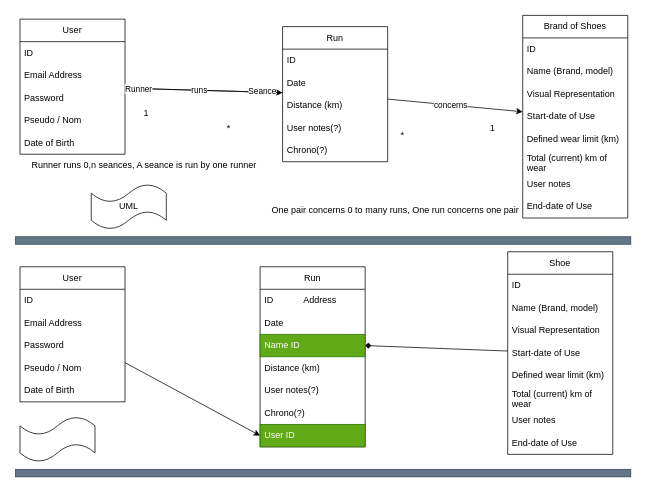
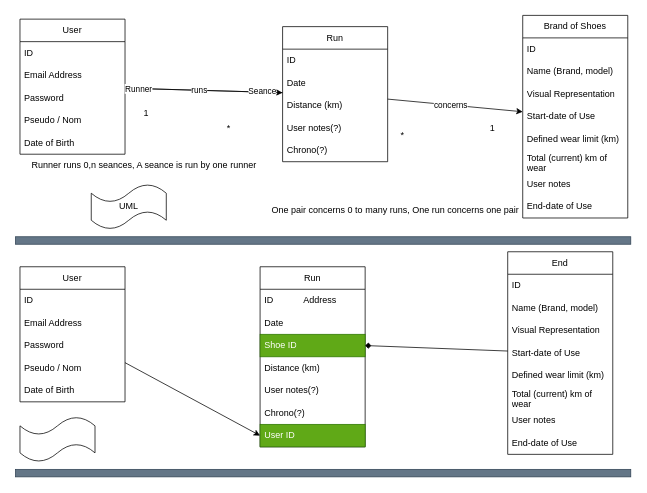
(560, 263) -> (560, 263)
(281, 345) -> (281, 345)
